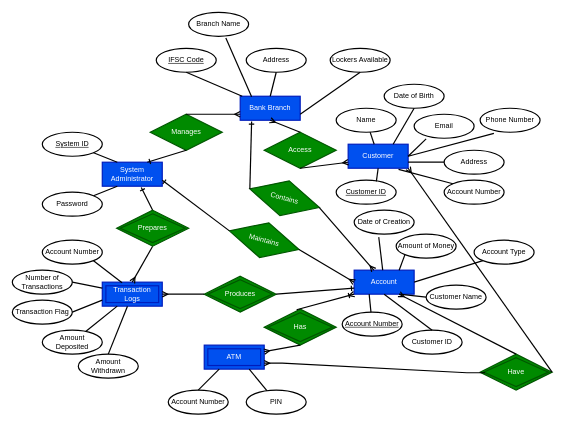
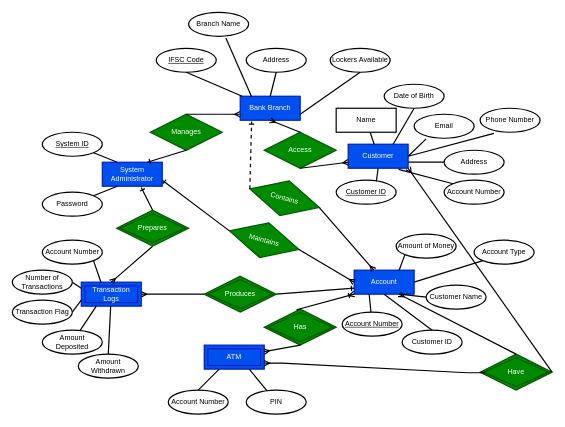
(366, 120) -> (366, 120)
(251, 155) -> (251, 155)
(384, 222) -> none
(381, 254) -> none
(132, 294) -> (111, 294)
